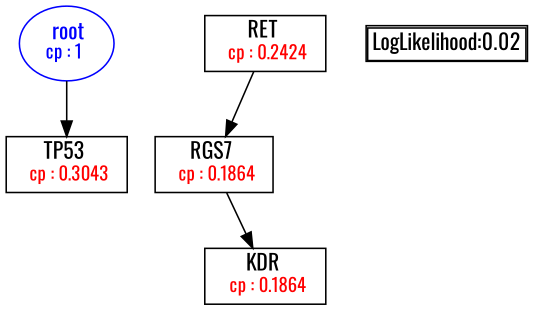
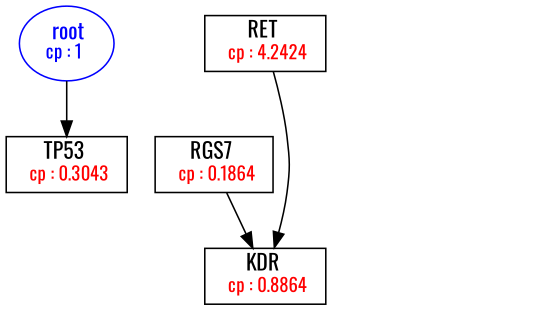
(447, 44) -> none
(268, 54) -> (268, 54)
(243, 97) -> (289, 152)
(268, 287) -> (268, 287)
